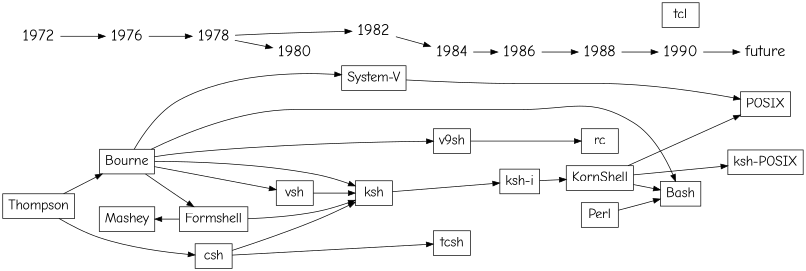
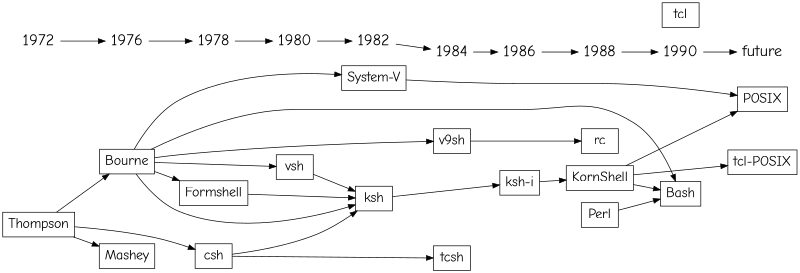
(290, 33) -> (331, 41)
(766, 162) -> (762, 162)
(171, 219) -> (83, 240)
